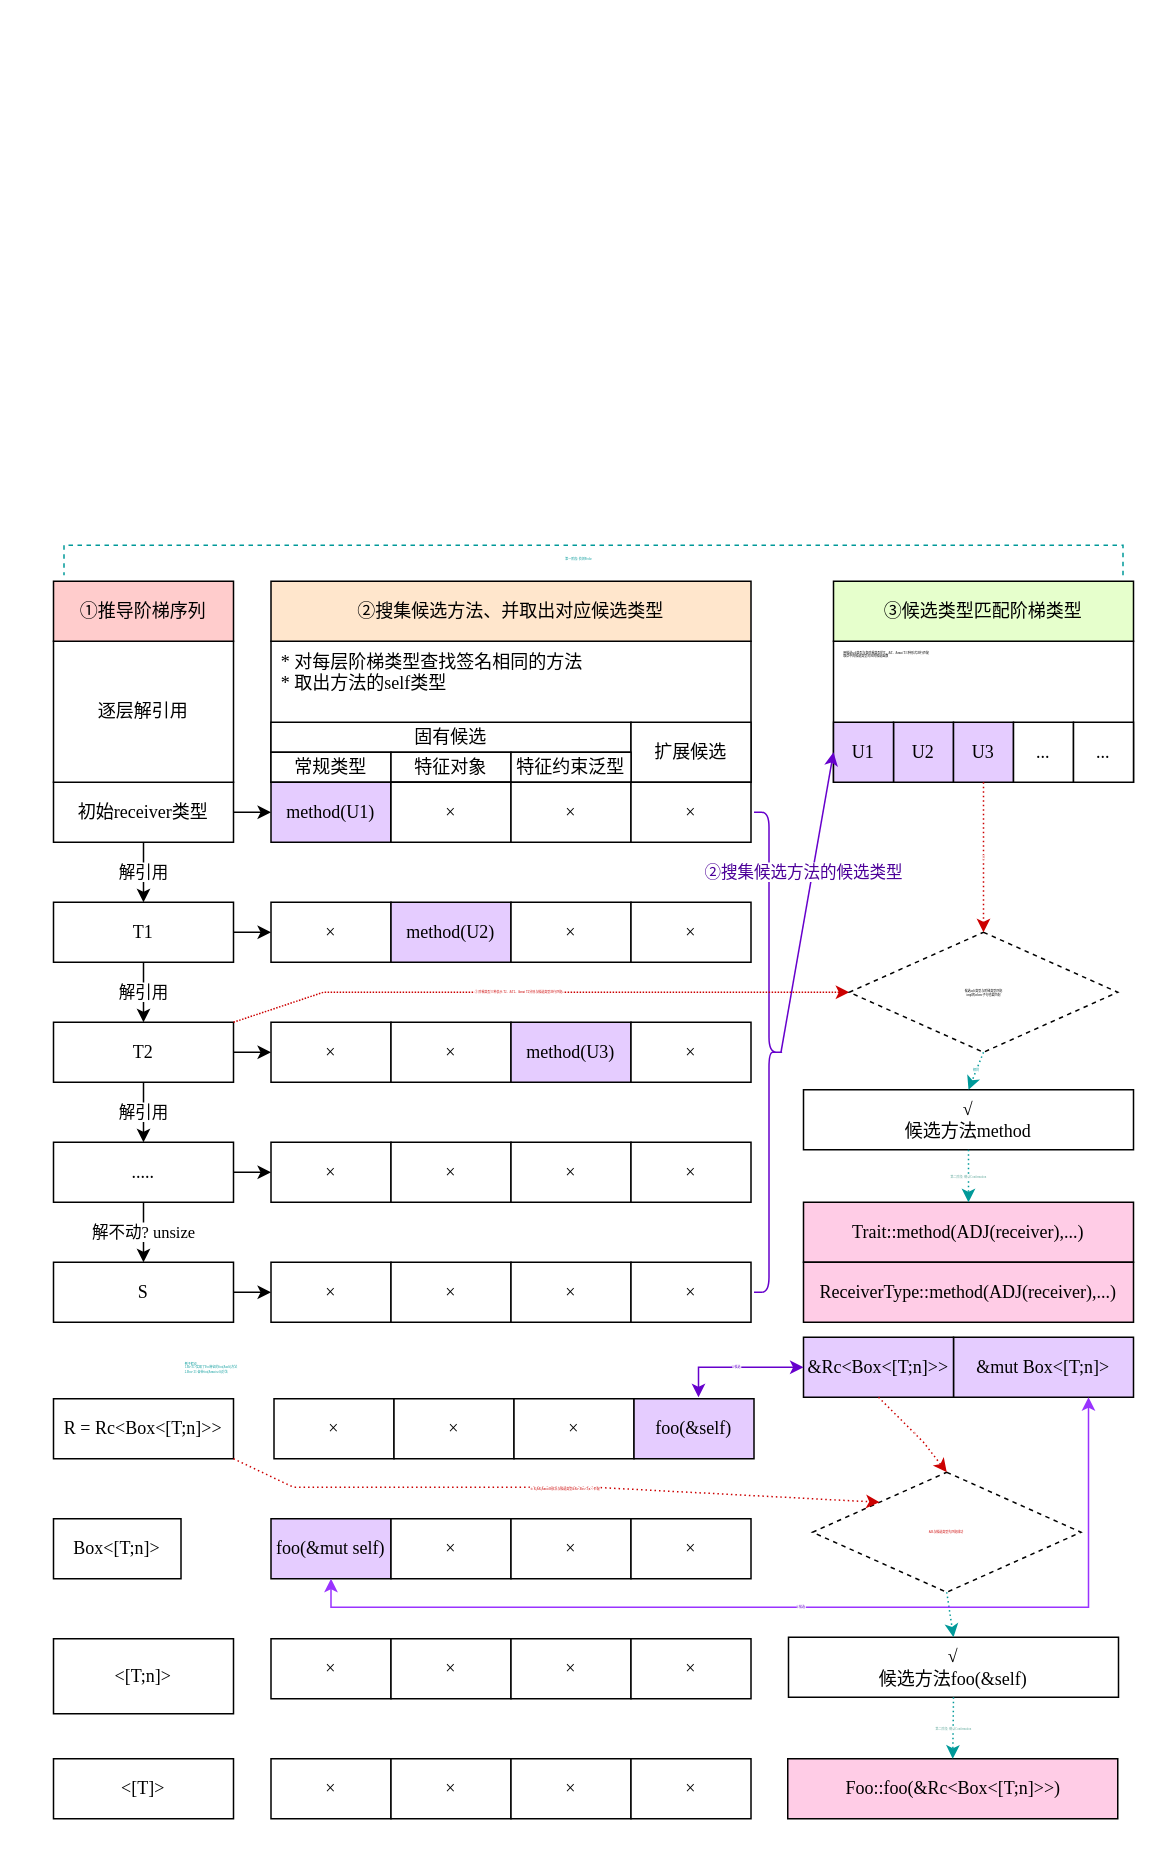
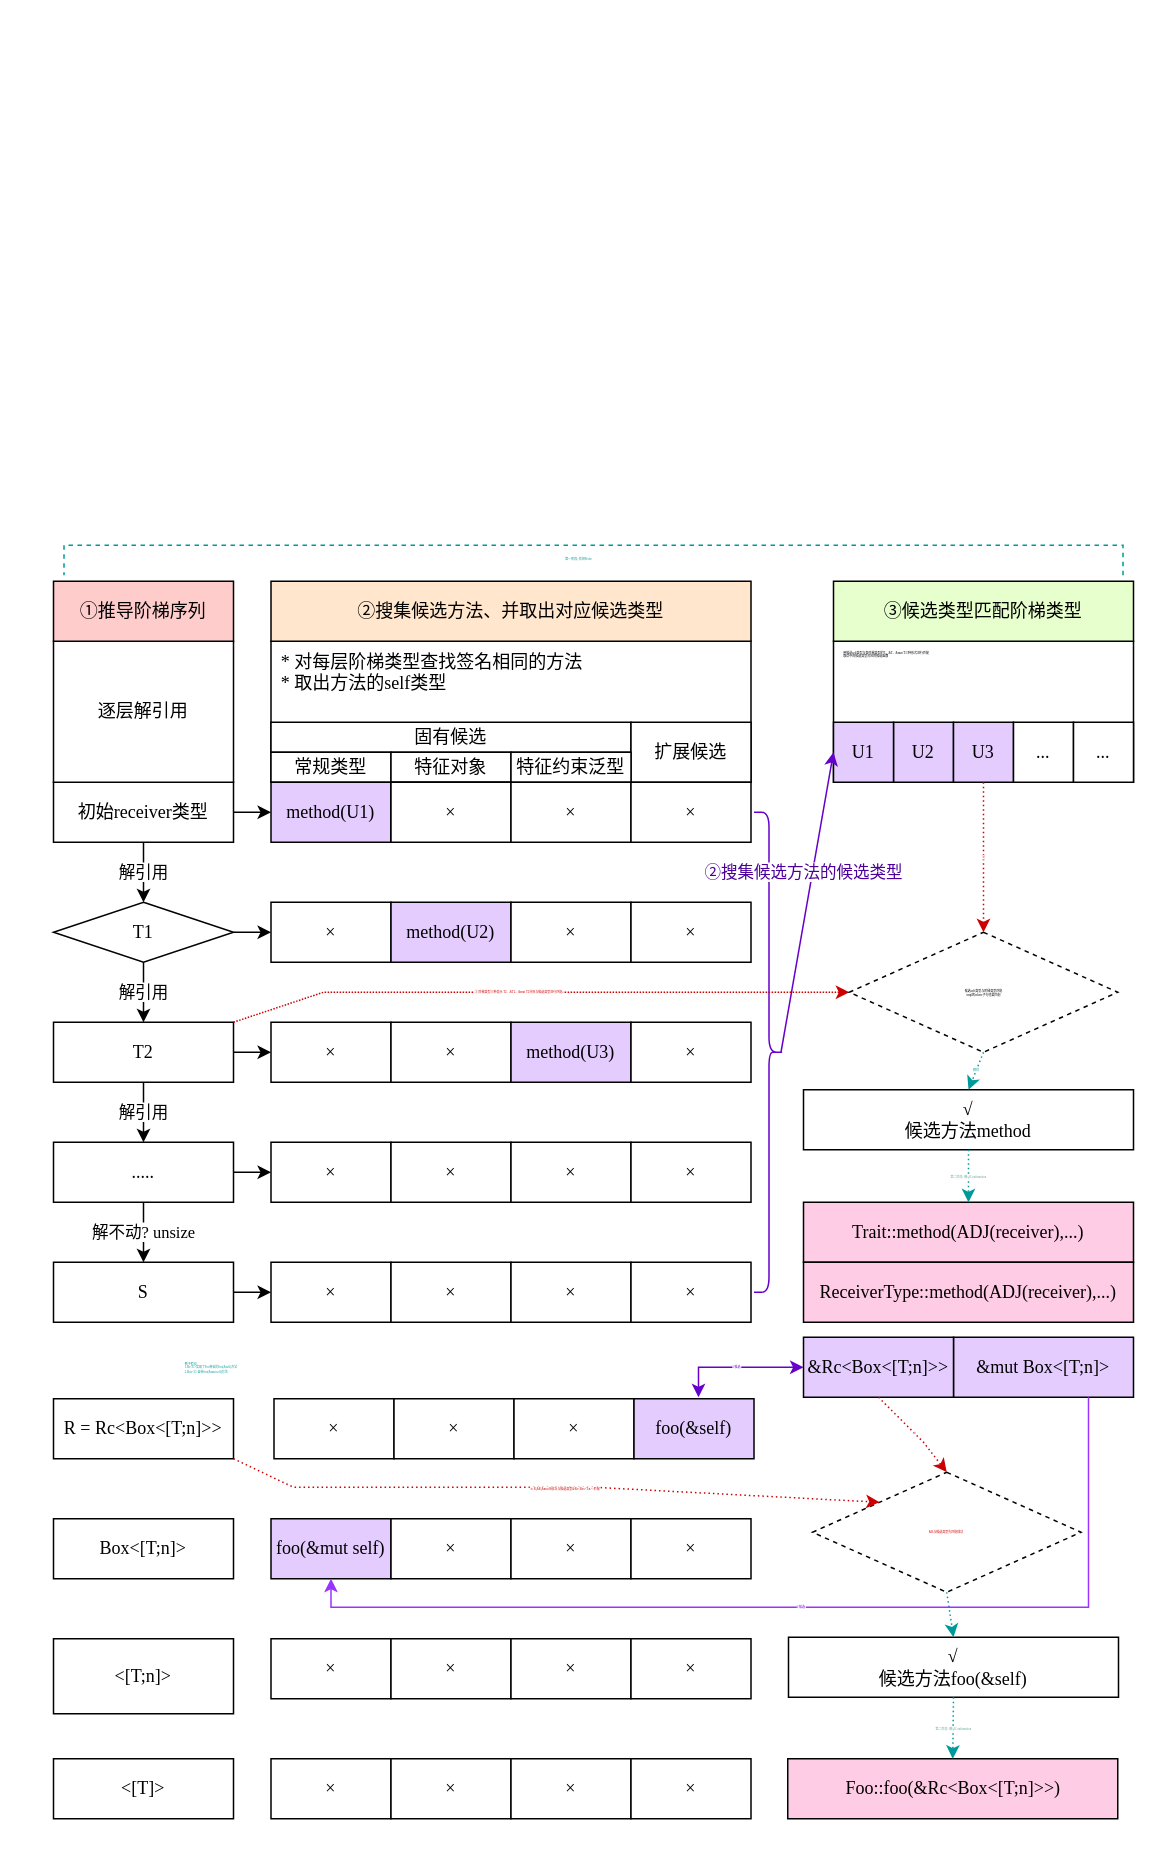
(143, 932) -> (143, 932)
(1088, 1409) -> (1088, 1404)
(117, 1549) -> (143, 1549)
